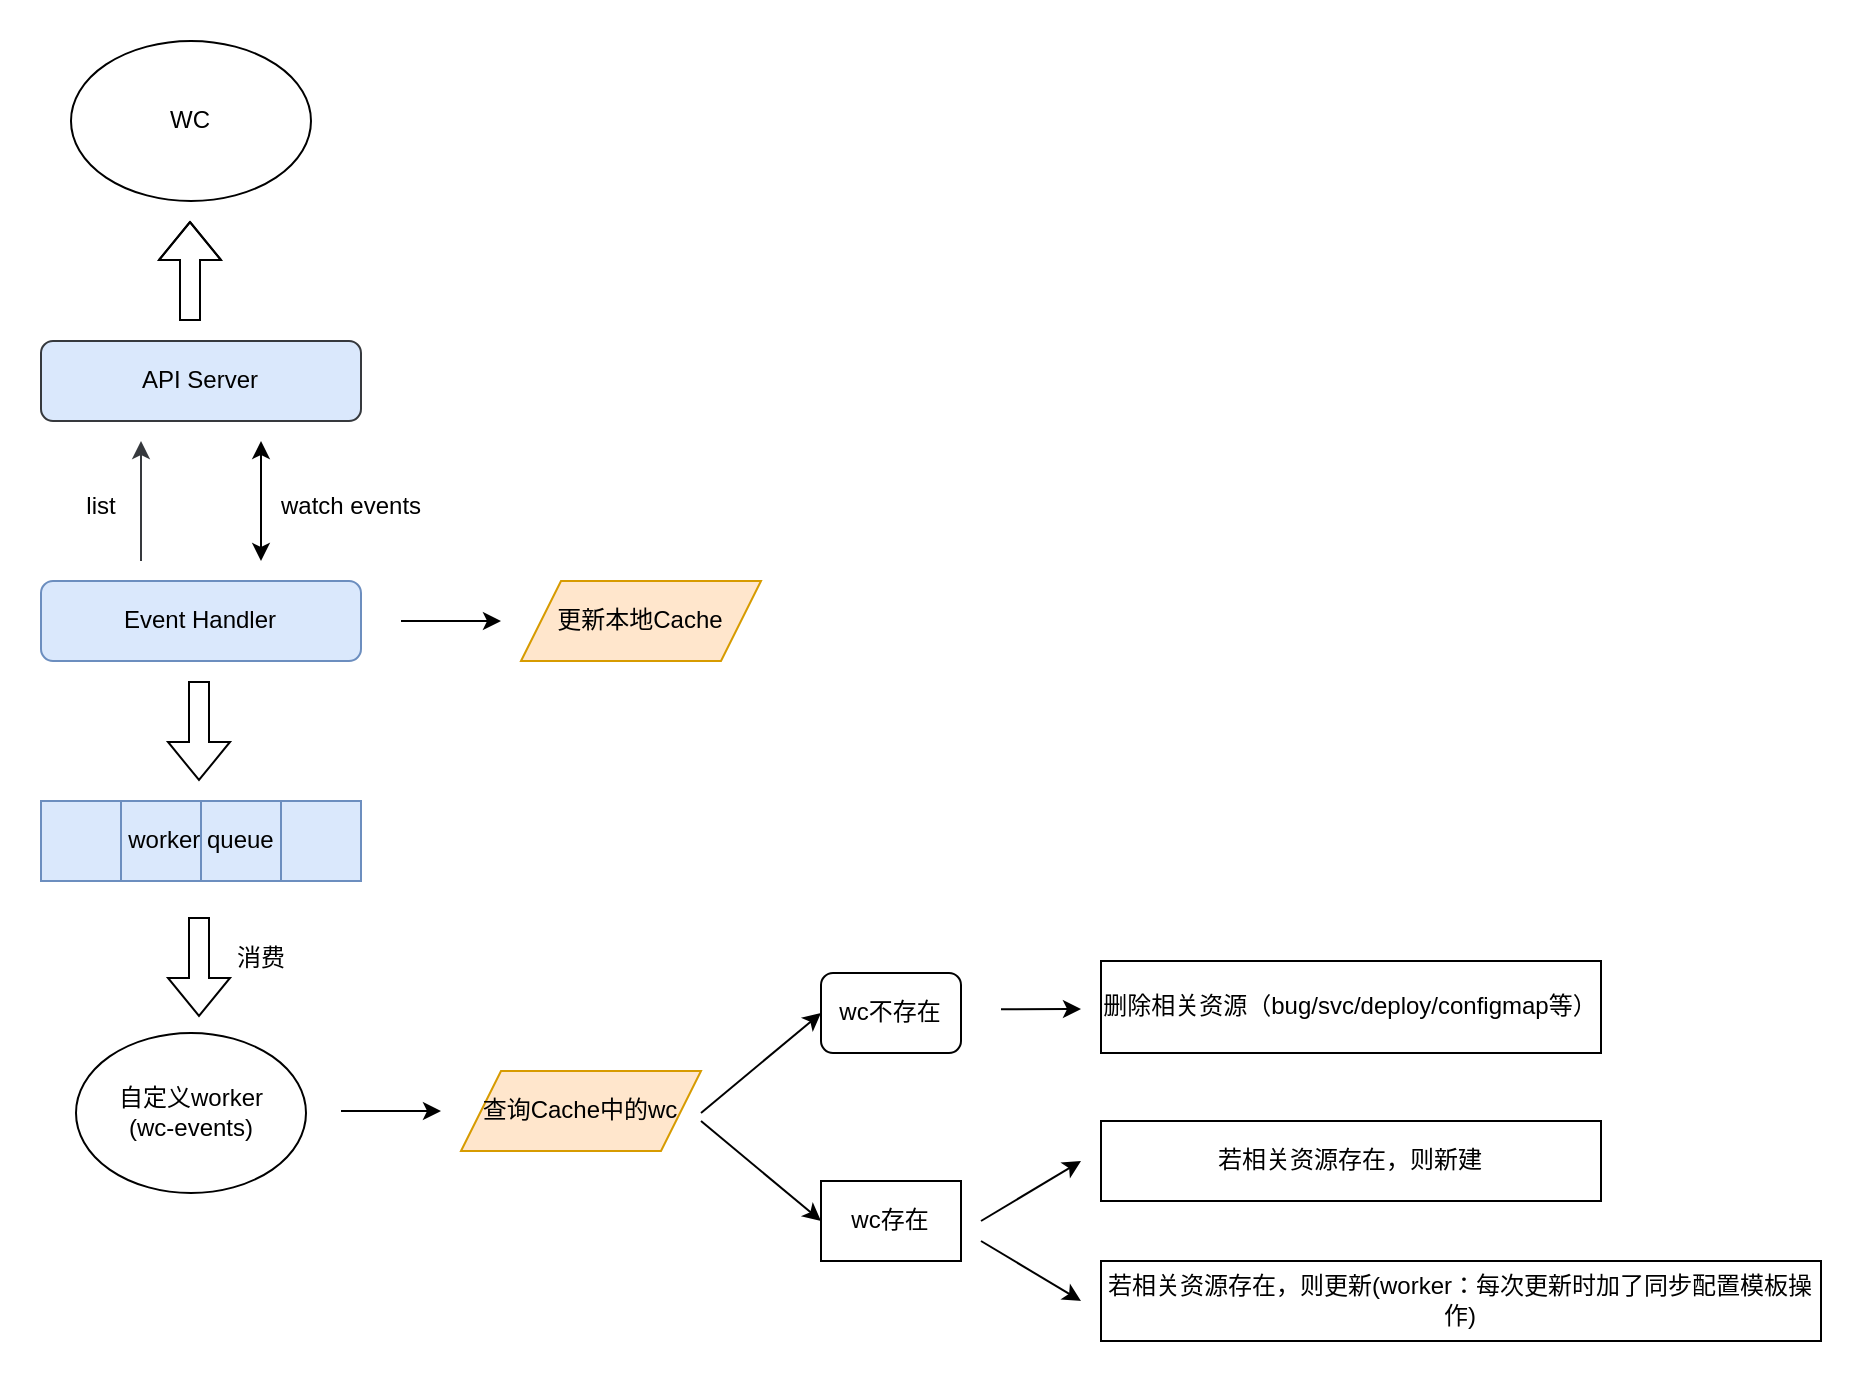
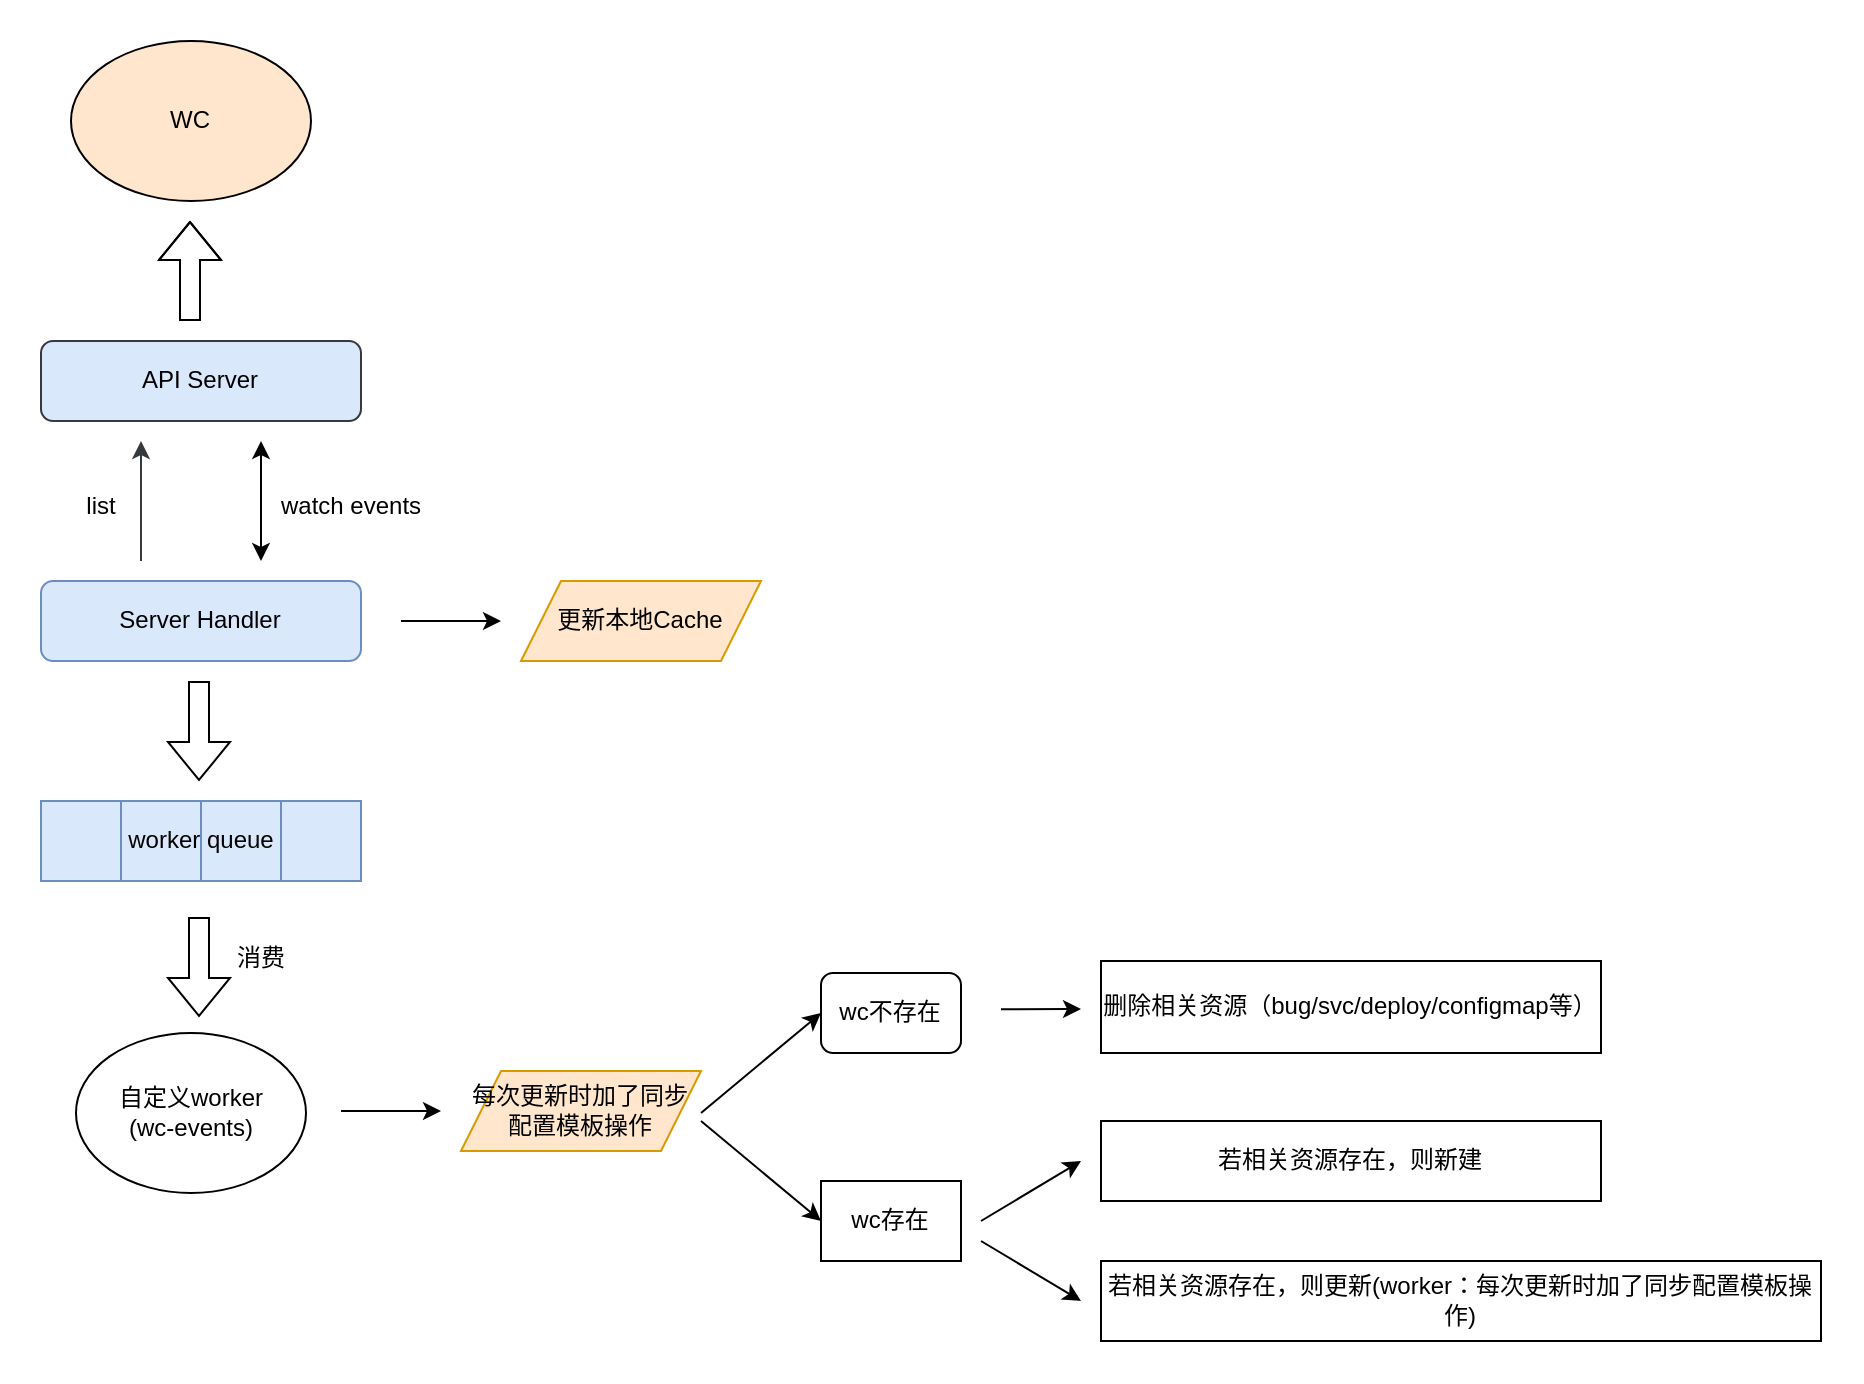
(191, 121) -> (191, 121)
(201, 621) -> (201, 621)
(581, 1111) -> (581, 1111)
